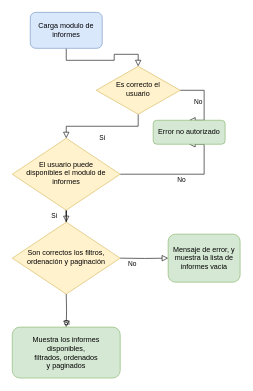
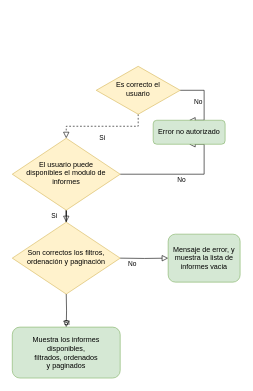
(66, 30) -> none
(101, 60) -> none
(106, 126) -> (106, 126)
